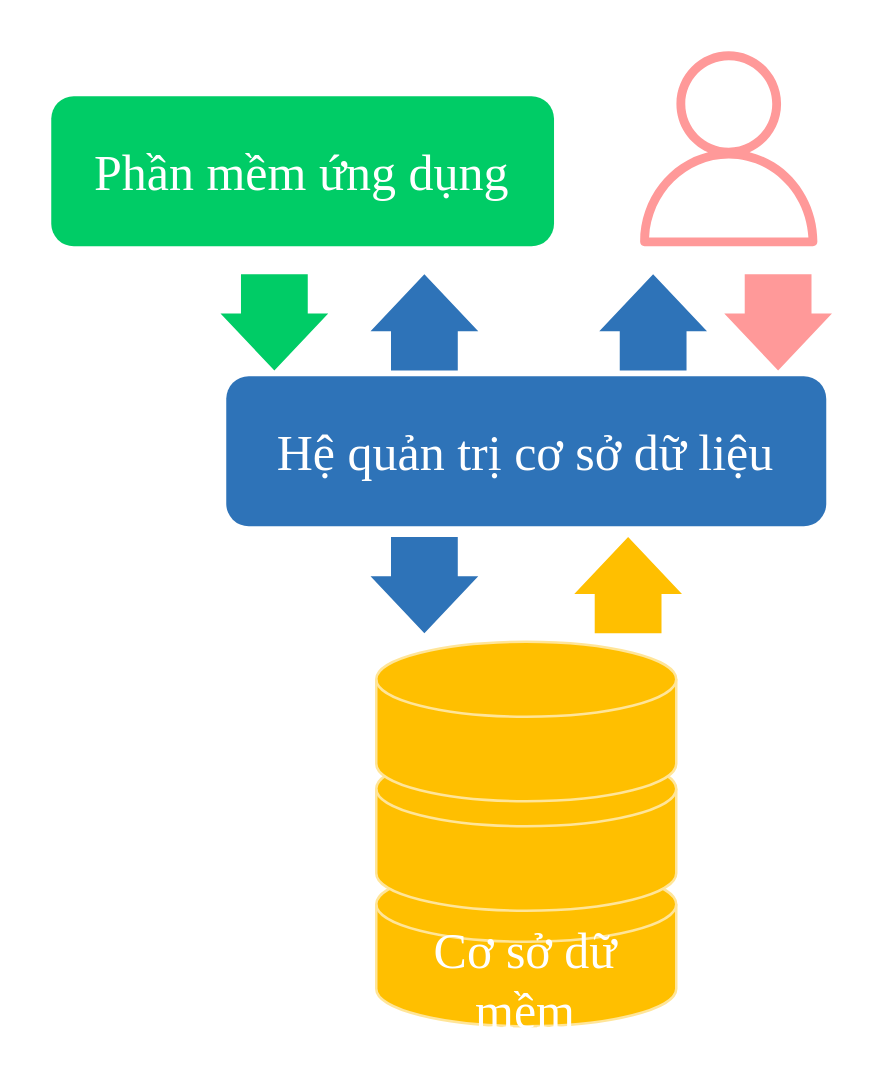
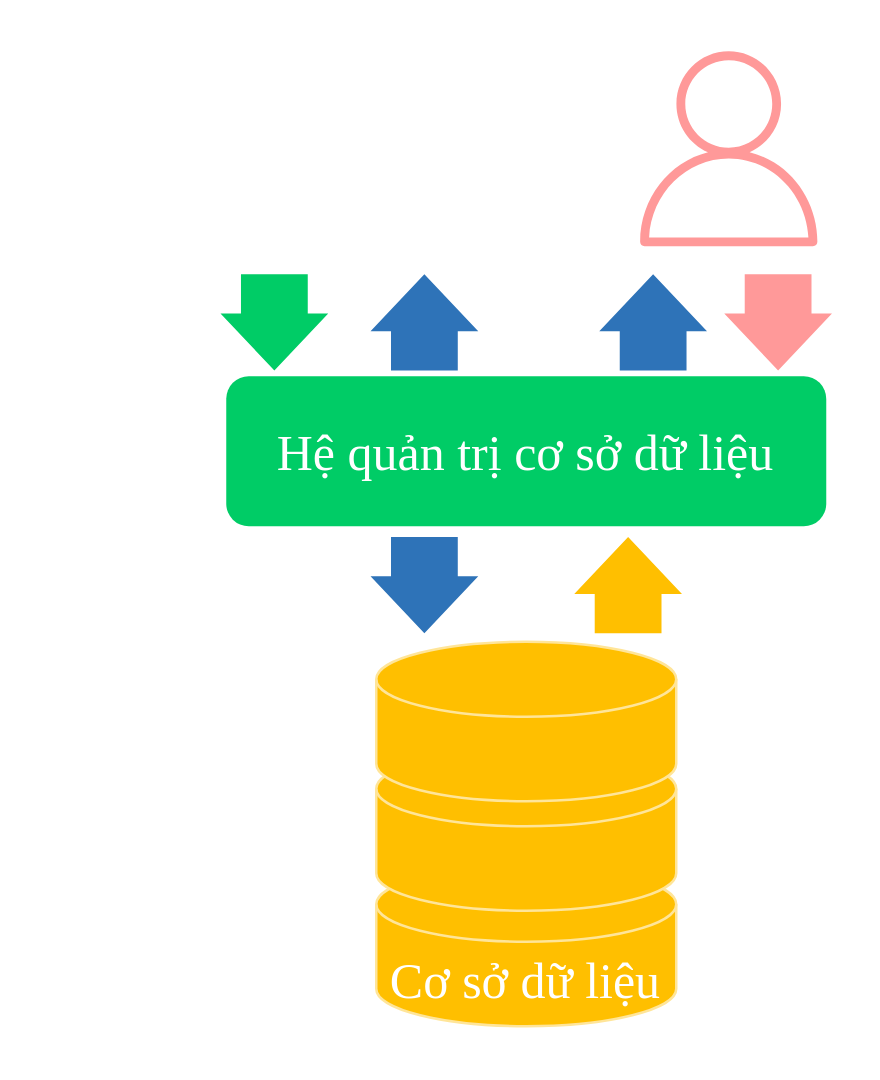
(303, 171) -> none
(526, 451) -> (526, 451)
(526, 979) -> (526, 979)
